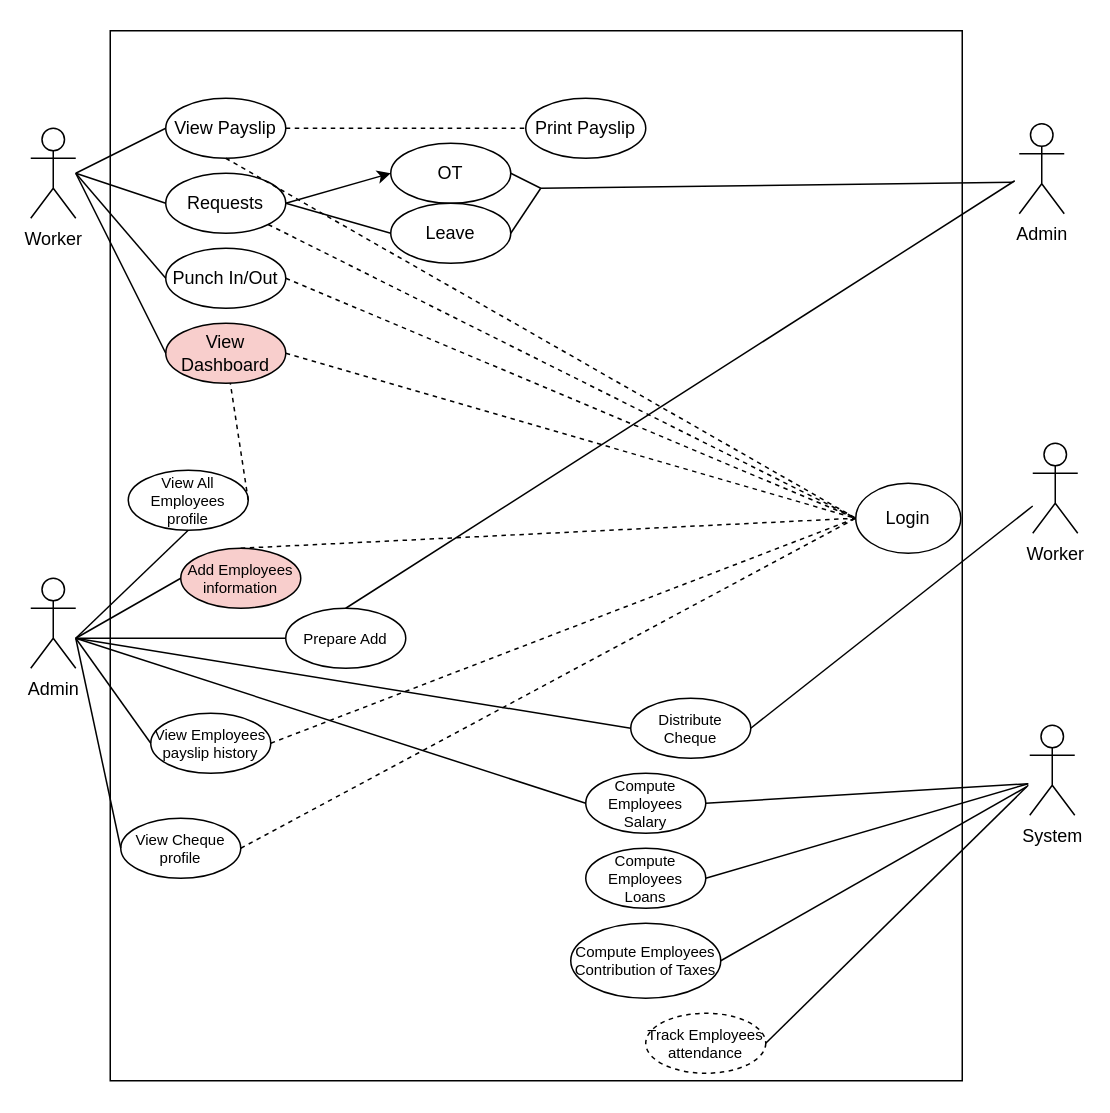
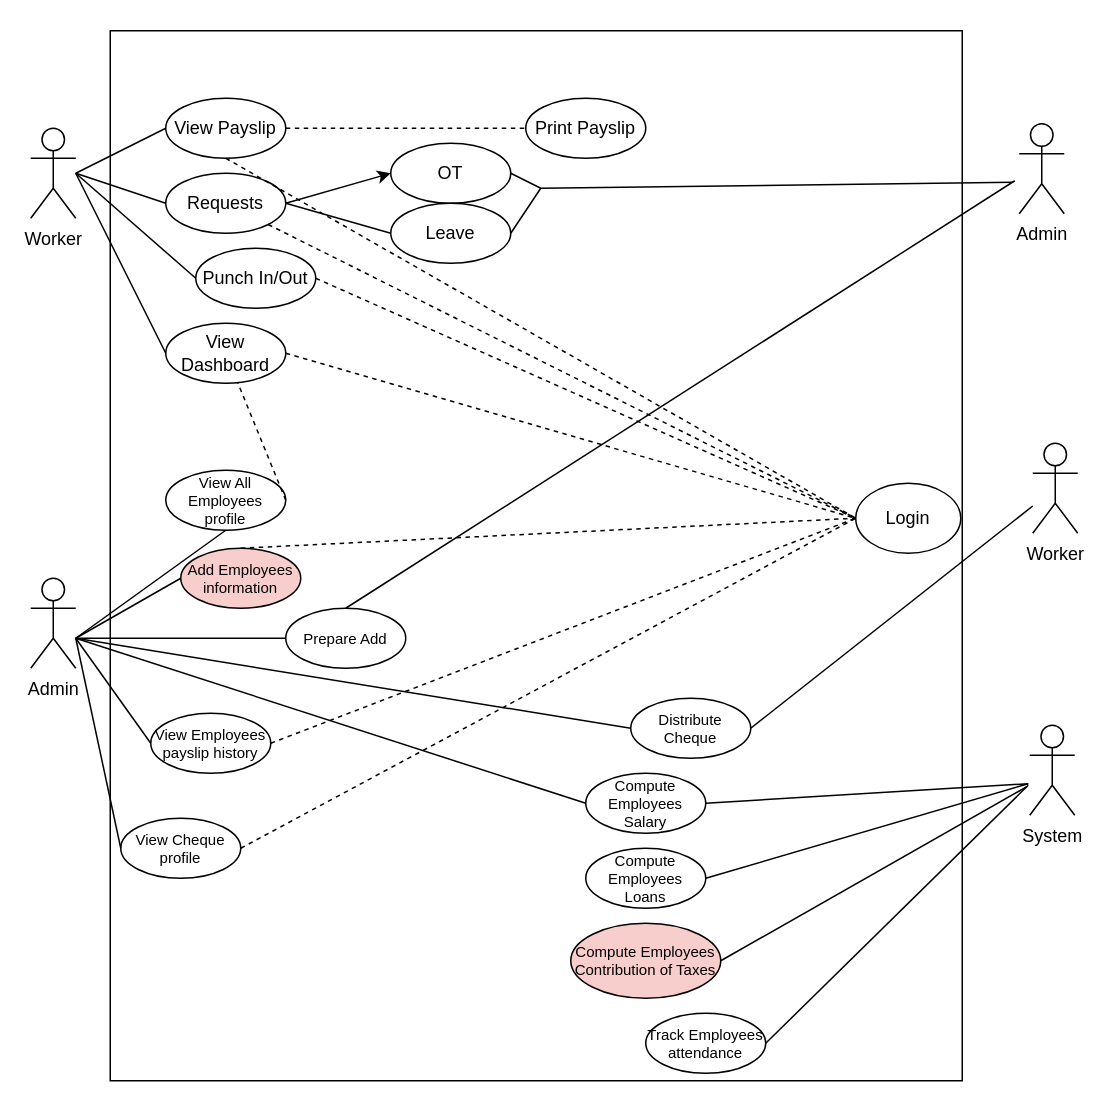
(226, 278) -> (256, 278)
(226, 353) -> (226, 353)
(188, 500) -> (226, 500)
(646, 961) -> (646, 961)
(706, 1043) -> (706, 1043)
